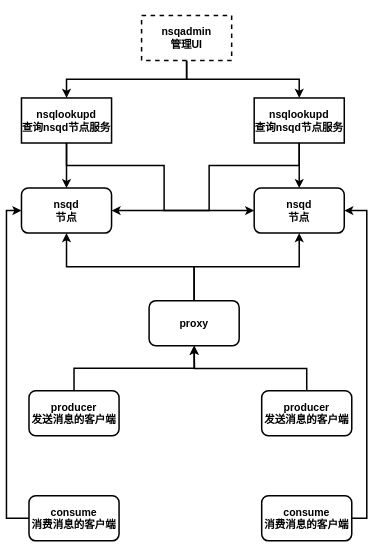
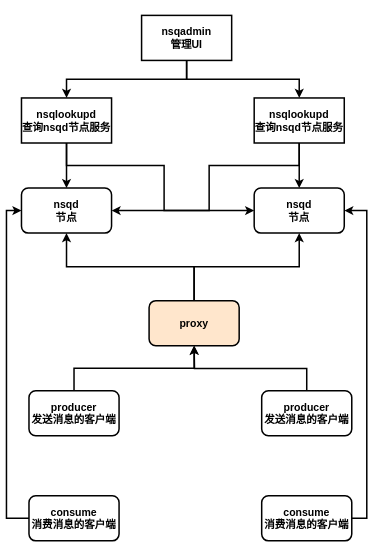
(186, 38) -> (186, 38)
(194, 323) -> (194, 323)
